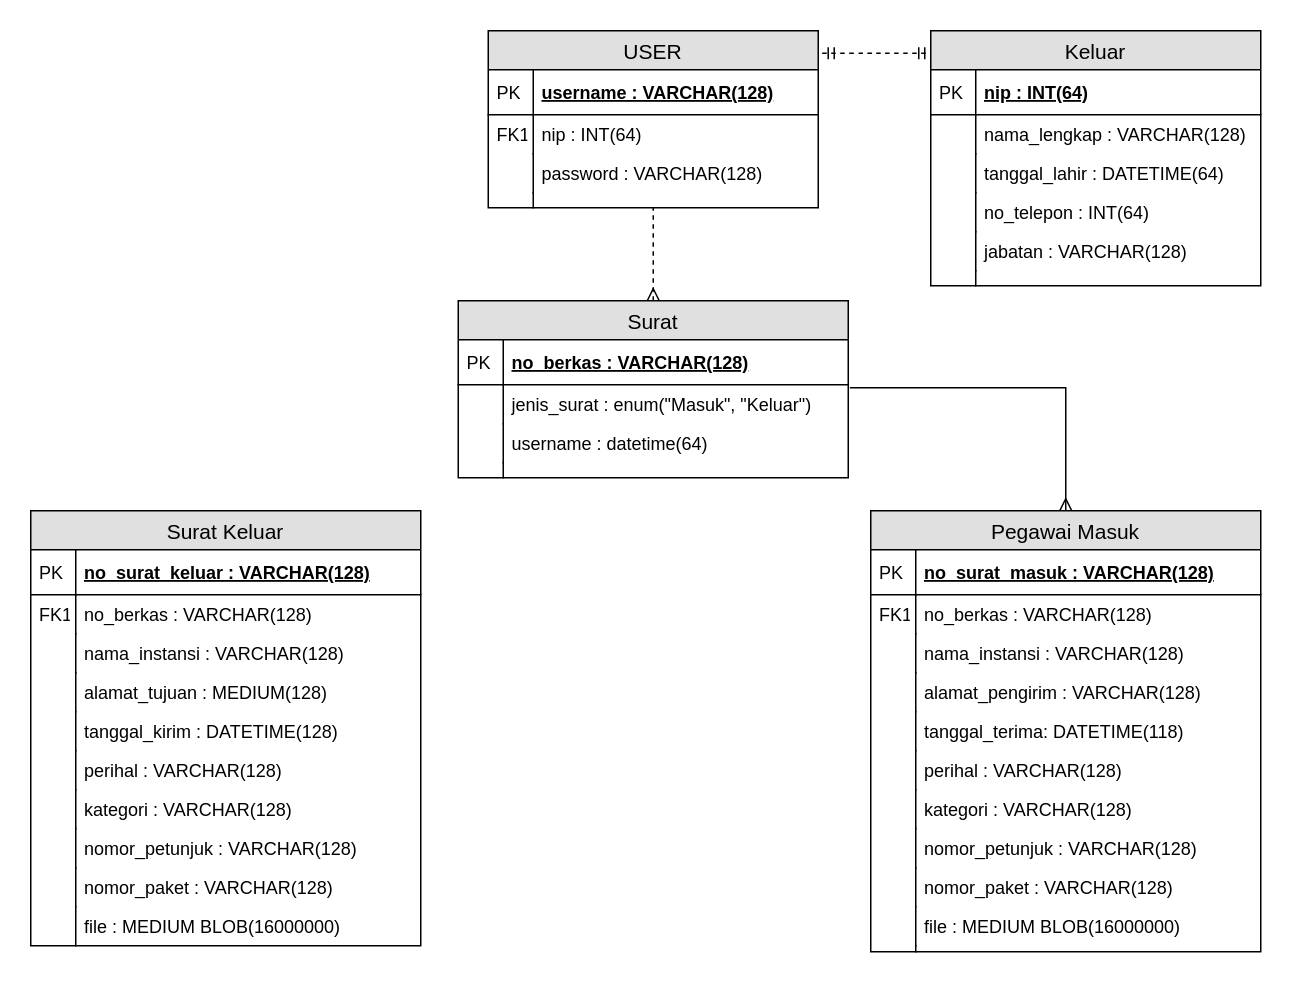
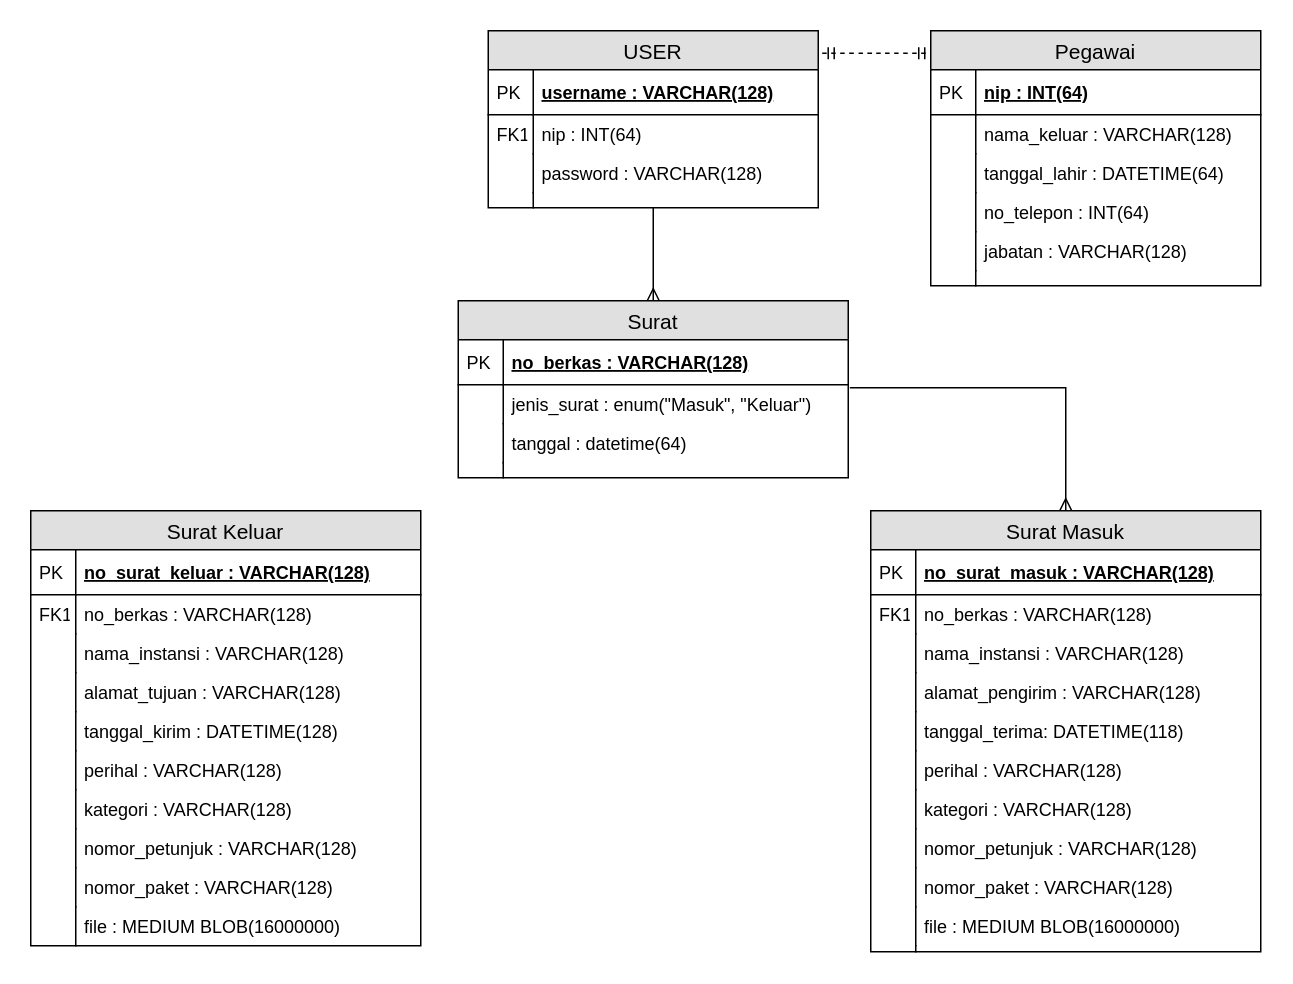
(1095, 52) -> (1095, 52)
(1111, 135) -> (1106, 135)
(653, 254) -> (653, 254)
(618, 444) -> (611, 444)
(1065, 532) -> (1065, 532)
(211, 693) -> (216, 693)
